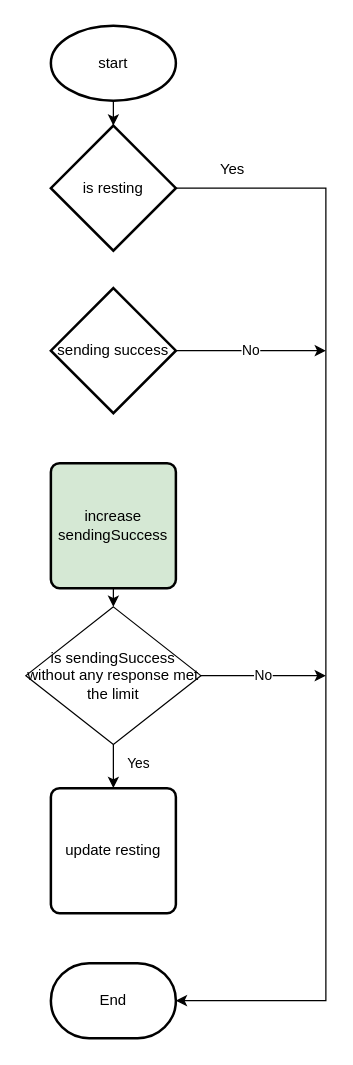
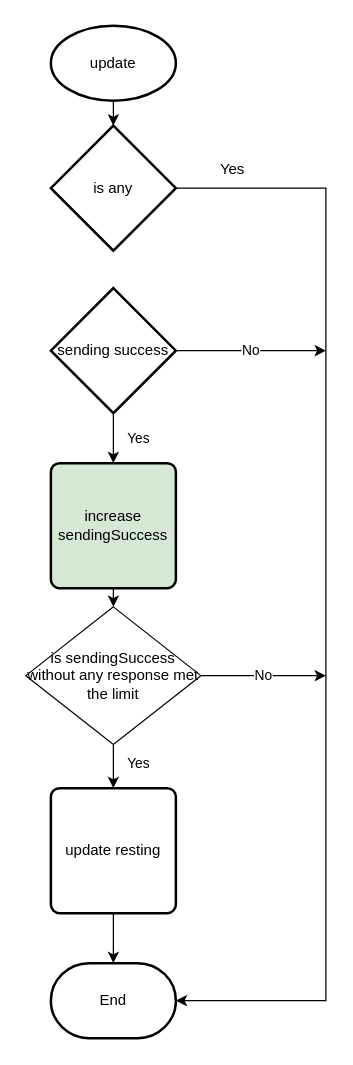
(113, 63) -> (113, 63)
(113, 188) -> (113, 188)
none -> (113, 434)
none -> (113, 934)
